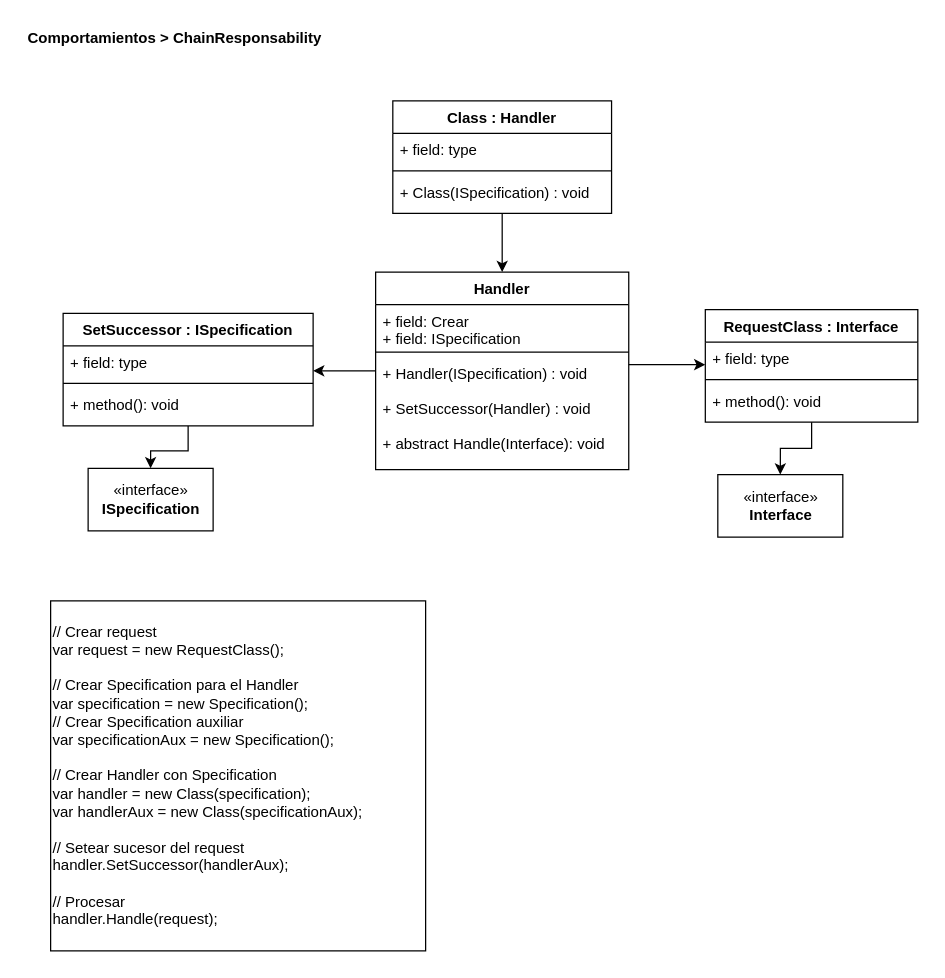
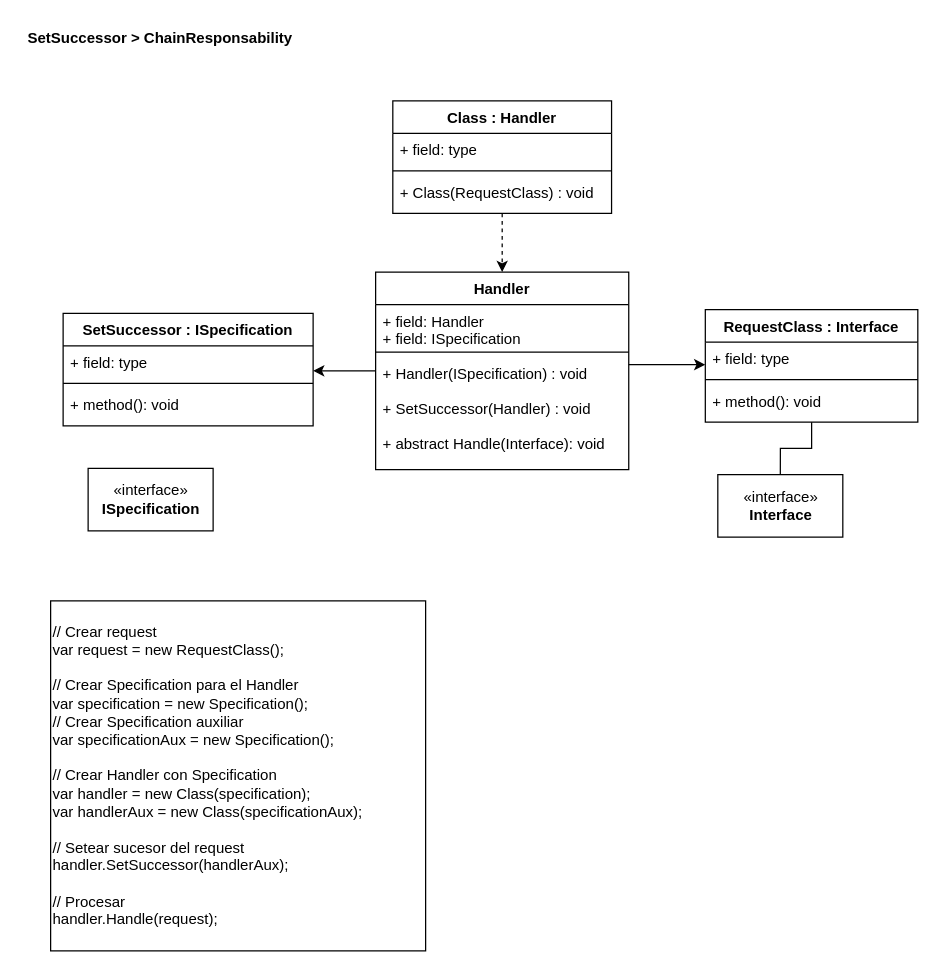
(170, 38) -> (159, 38)
(508, 193) -> (504, 193)
(502, 240) -> (502, 240)
(432, 321) -> (438, 321)
(177, 451) -> none
(780, 464) -> (780, 468)
